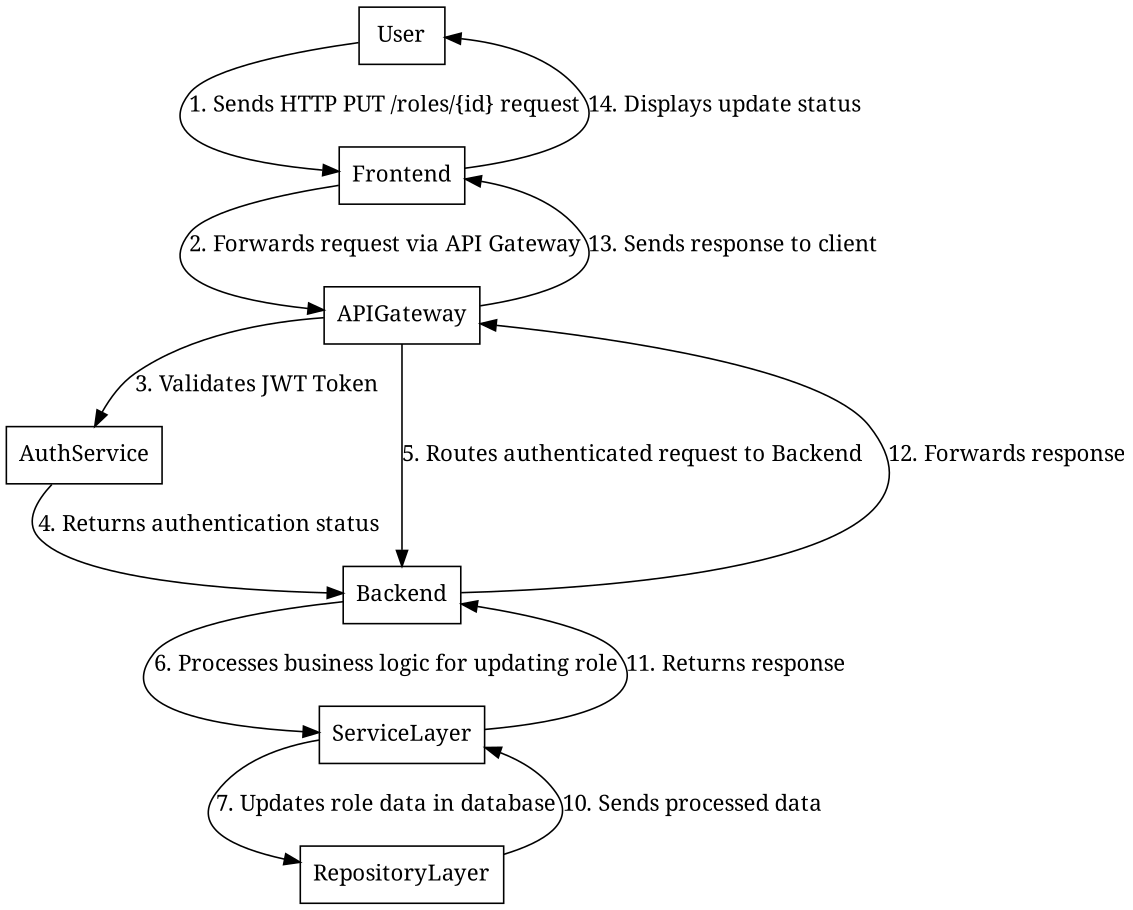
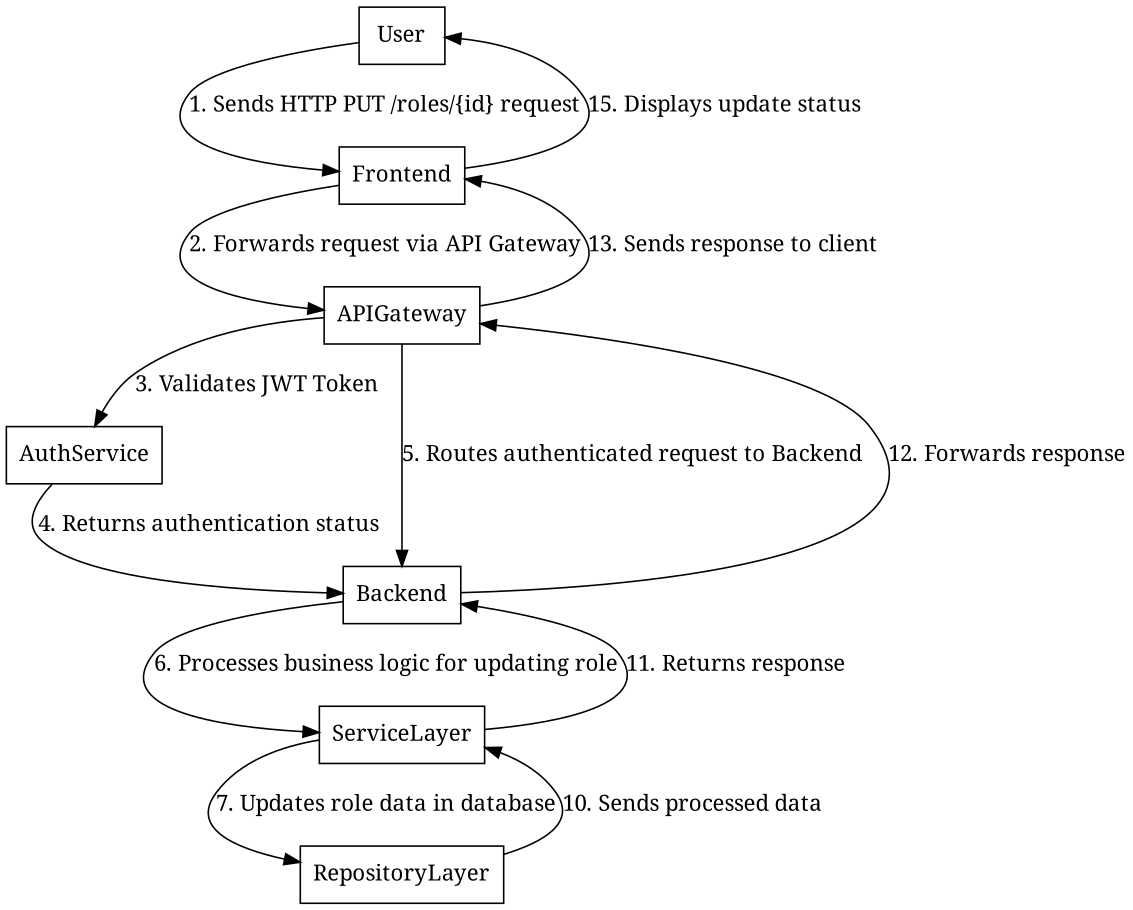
(725, 106) -> (725, 106)
